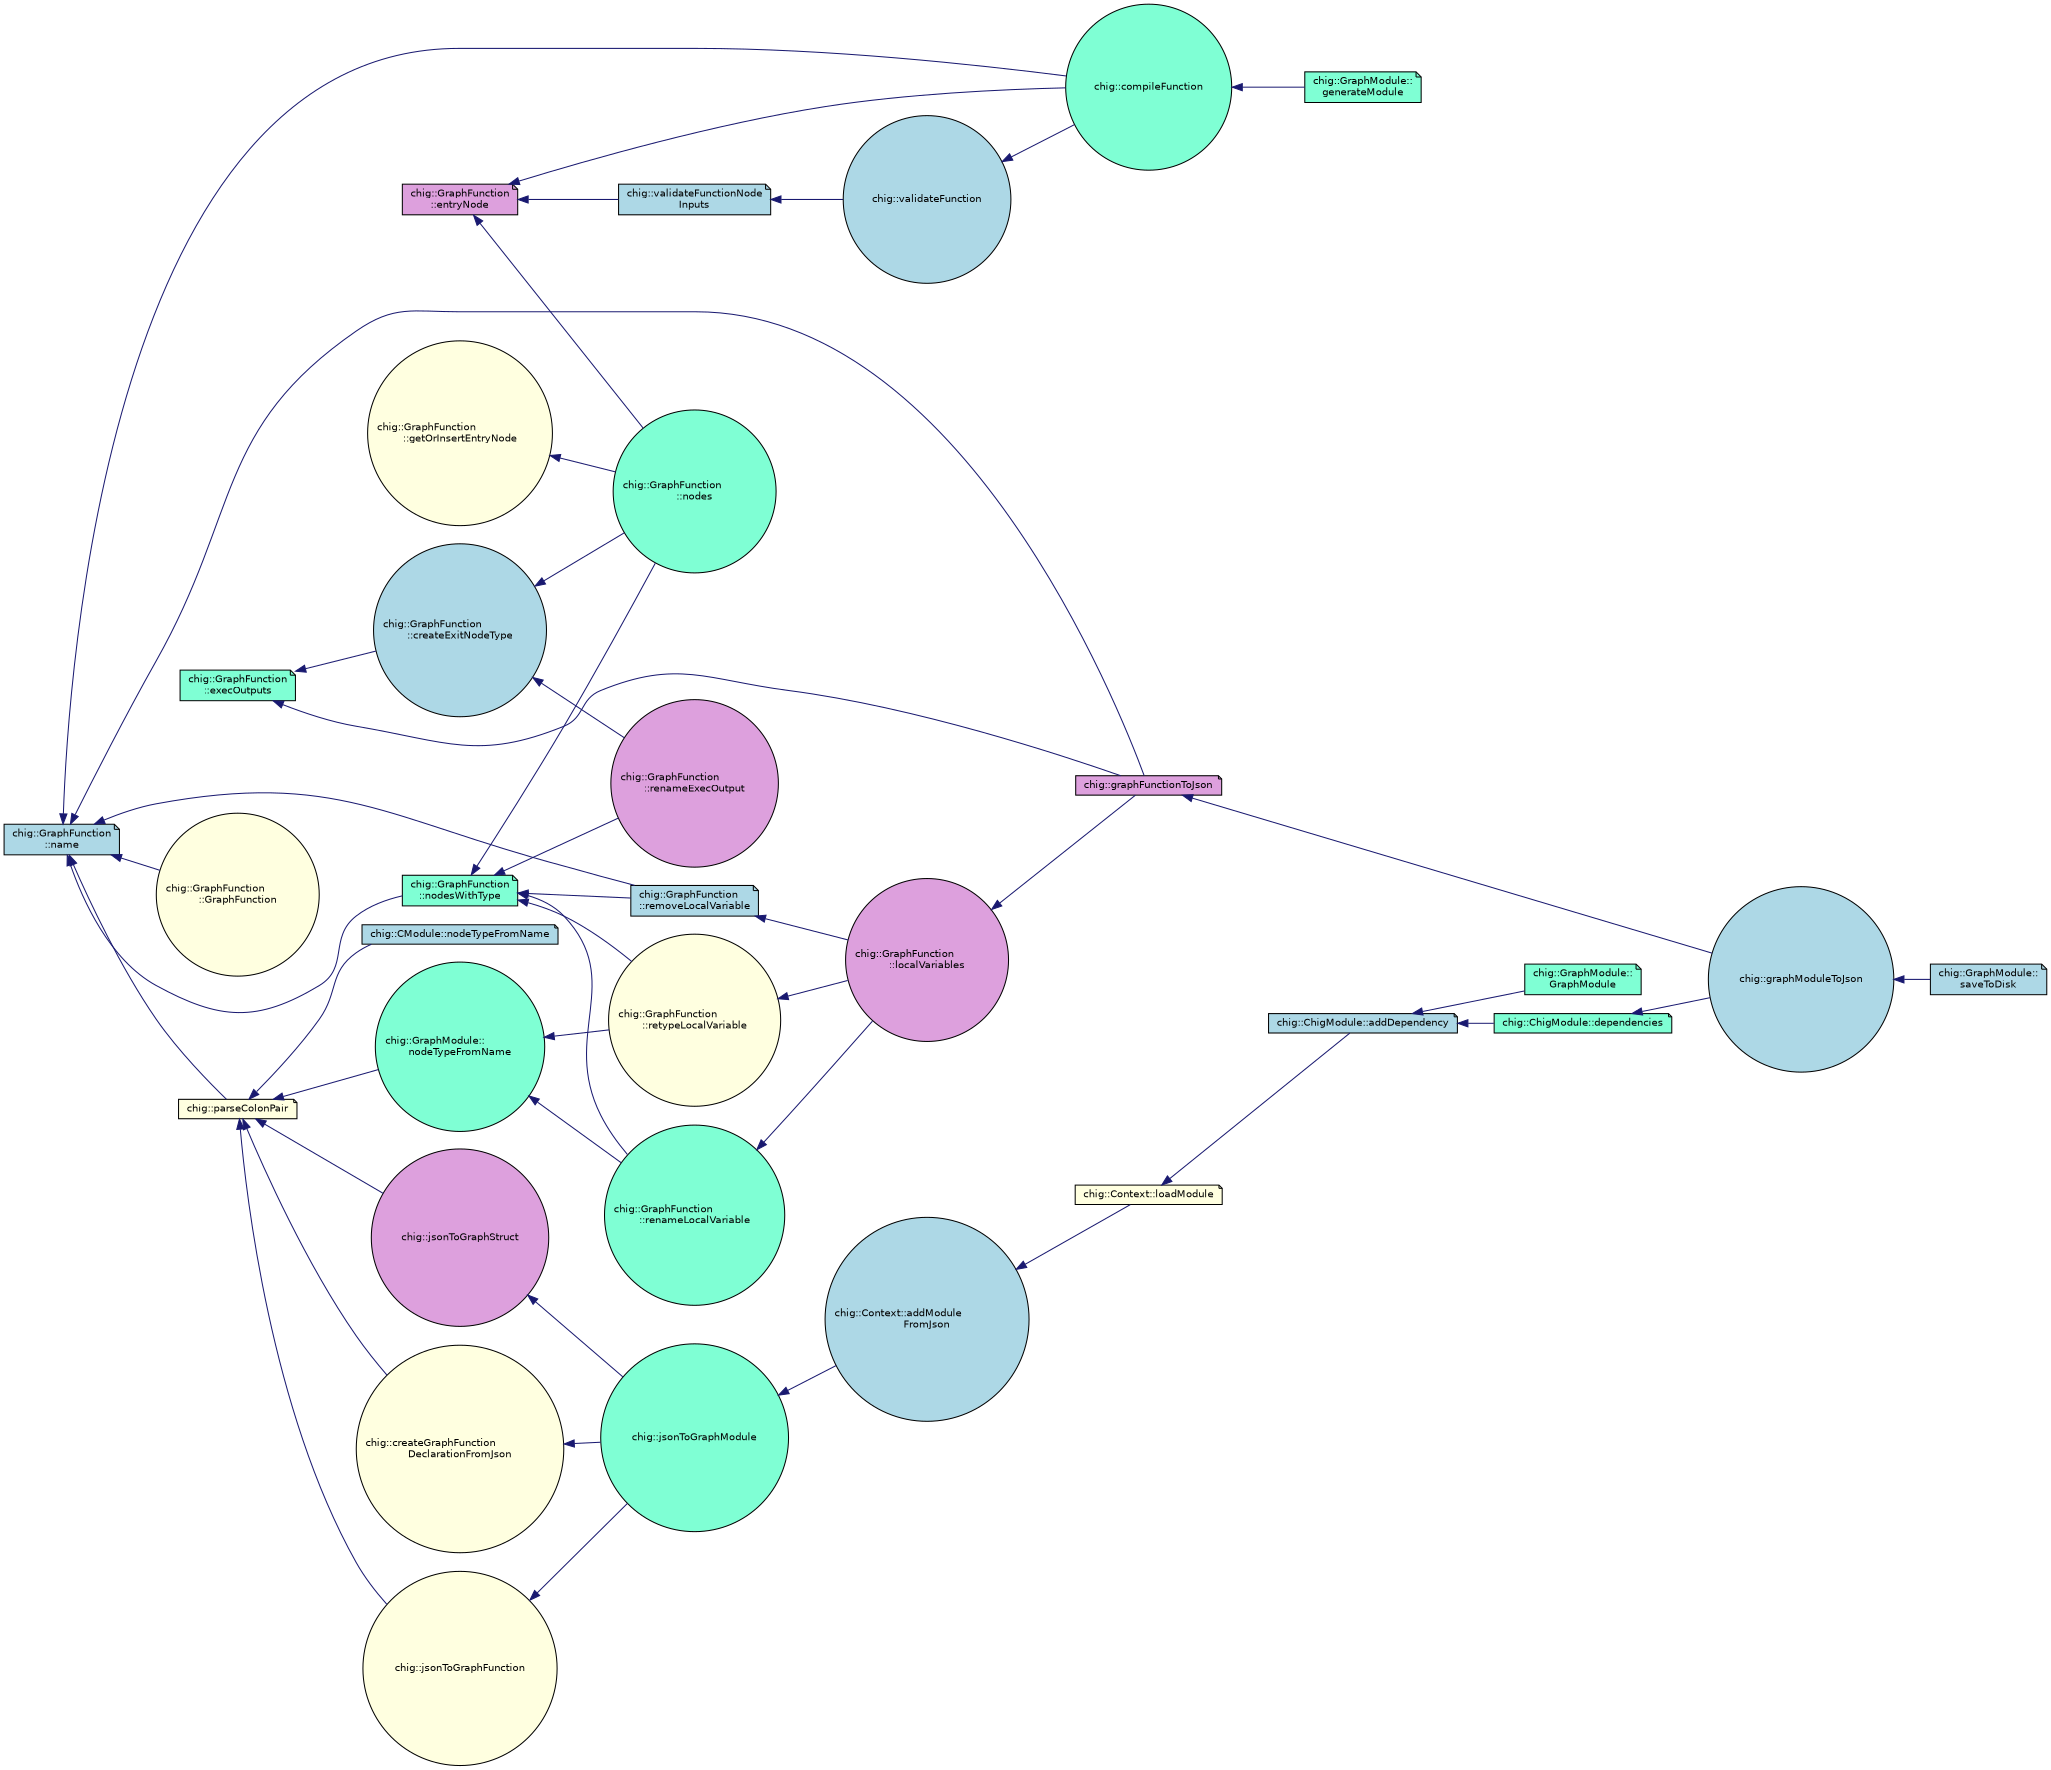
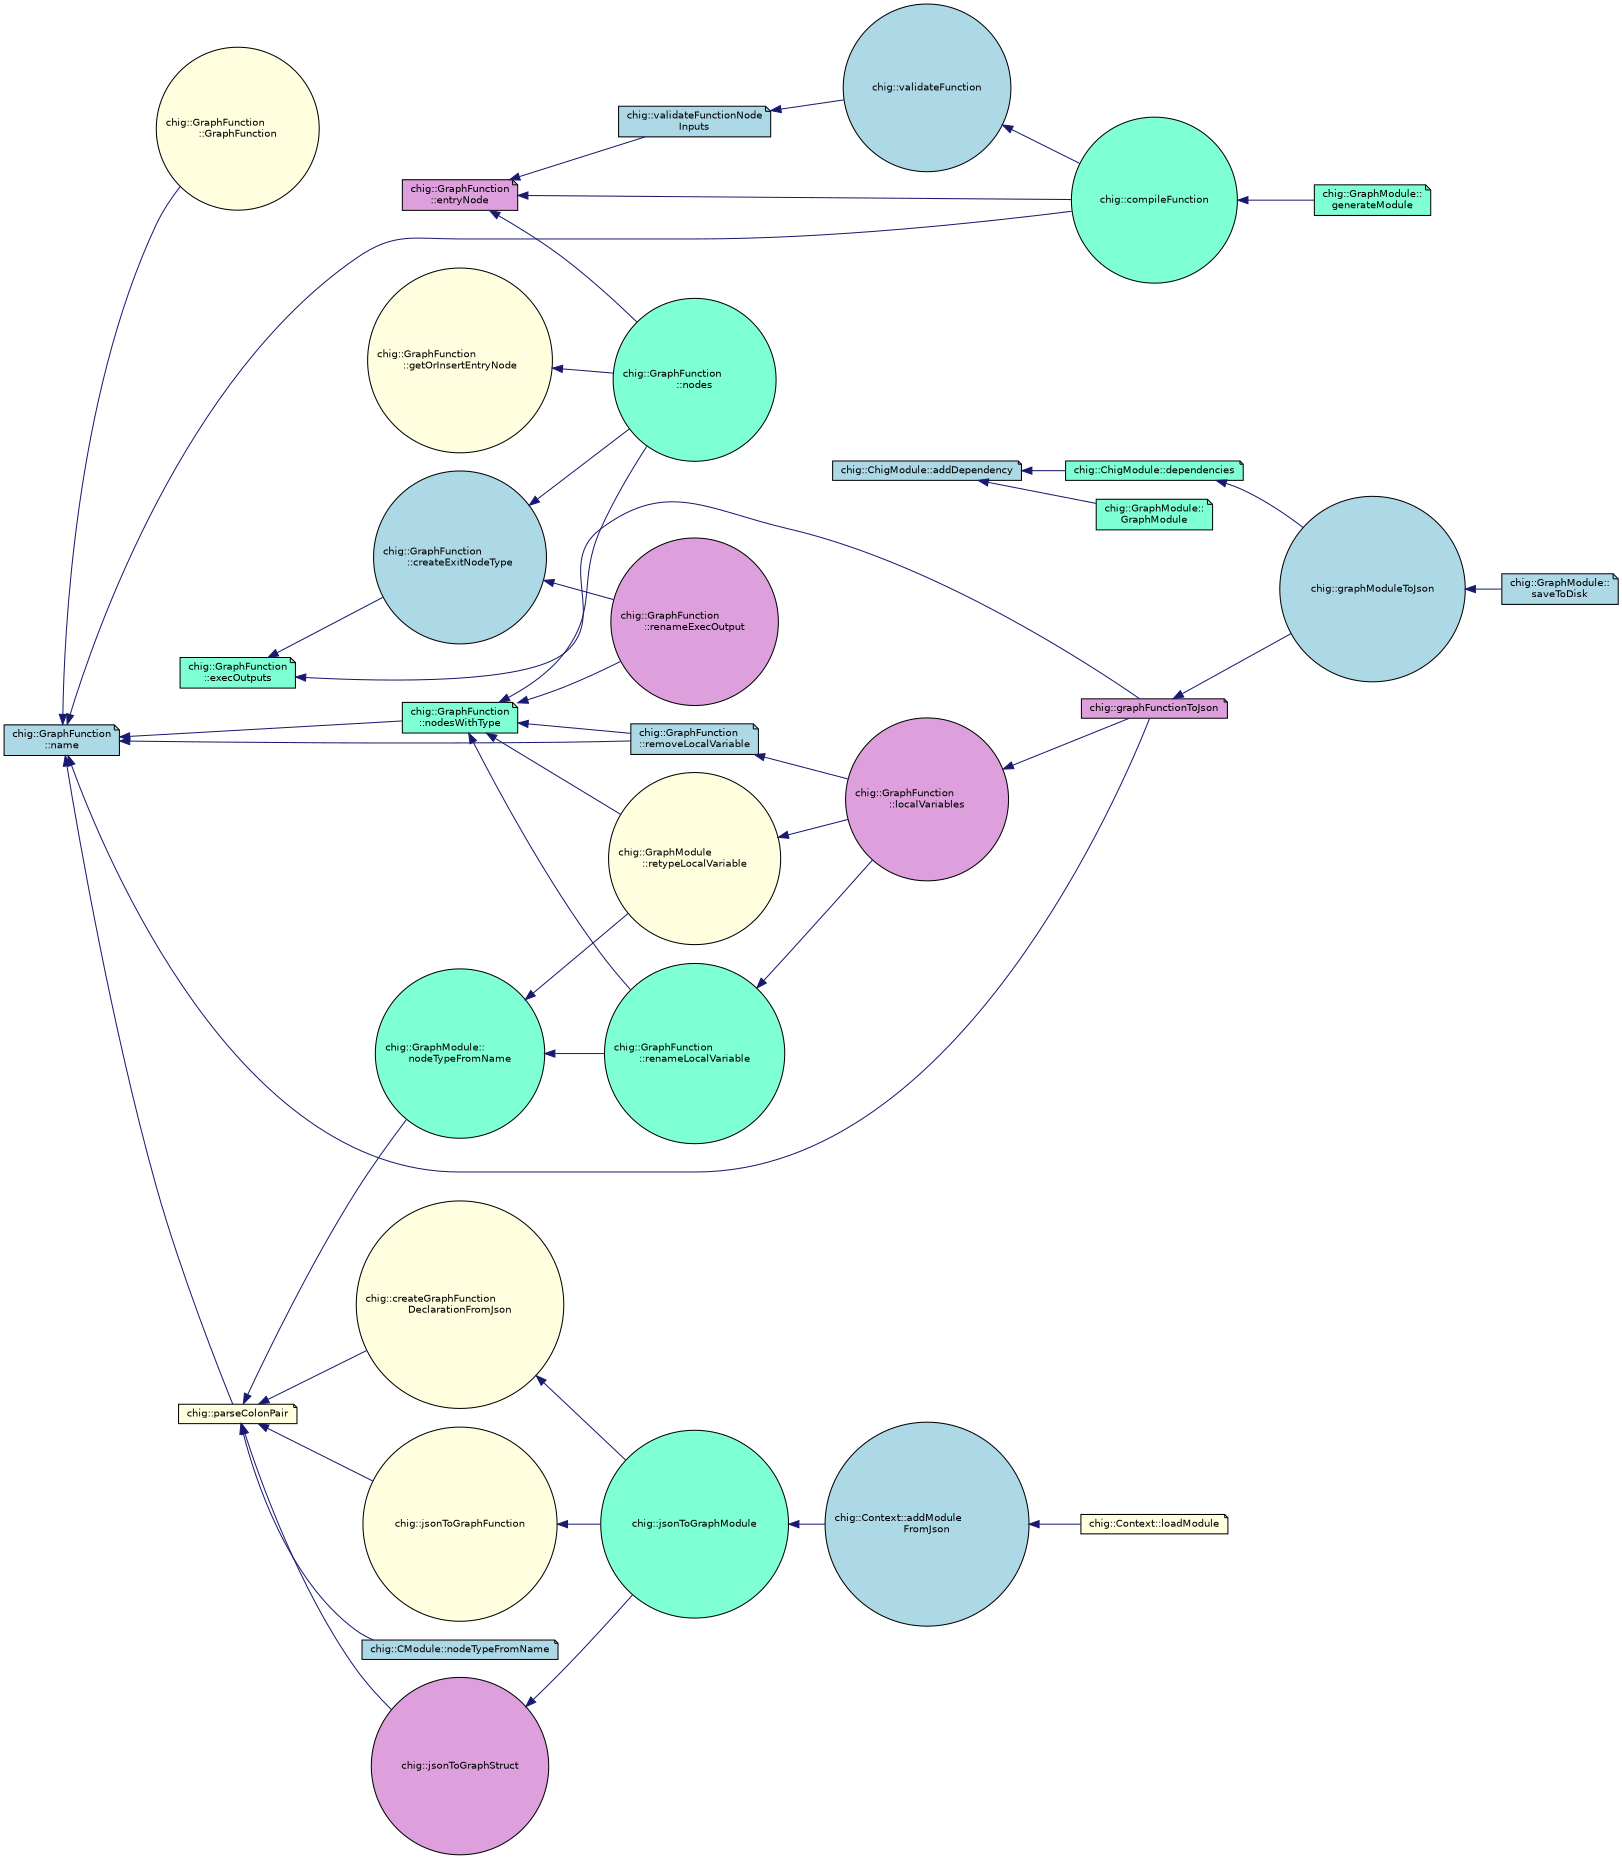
(695, 1020) -> (695, 859)
(1260, 1106) -> none
